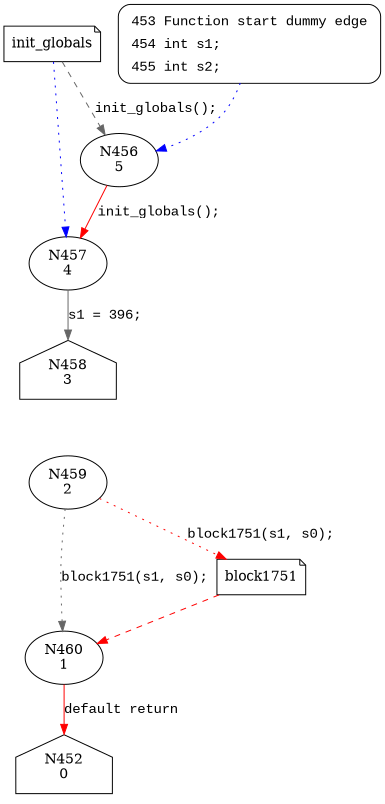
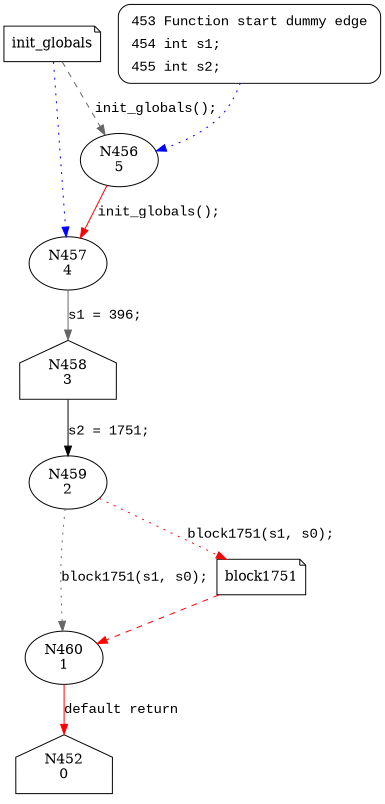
none -> (68, 423)
